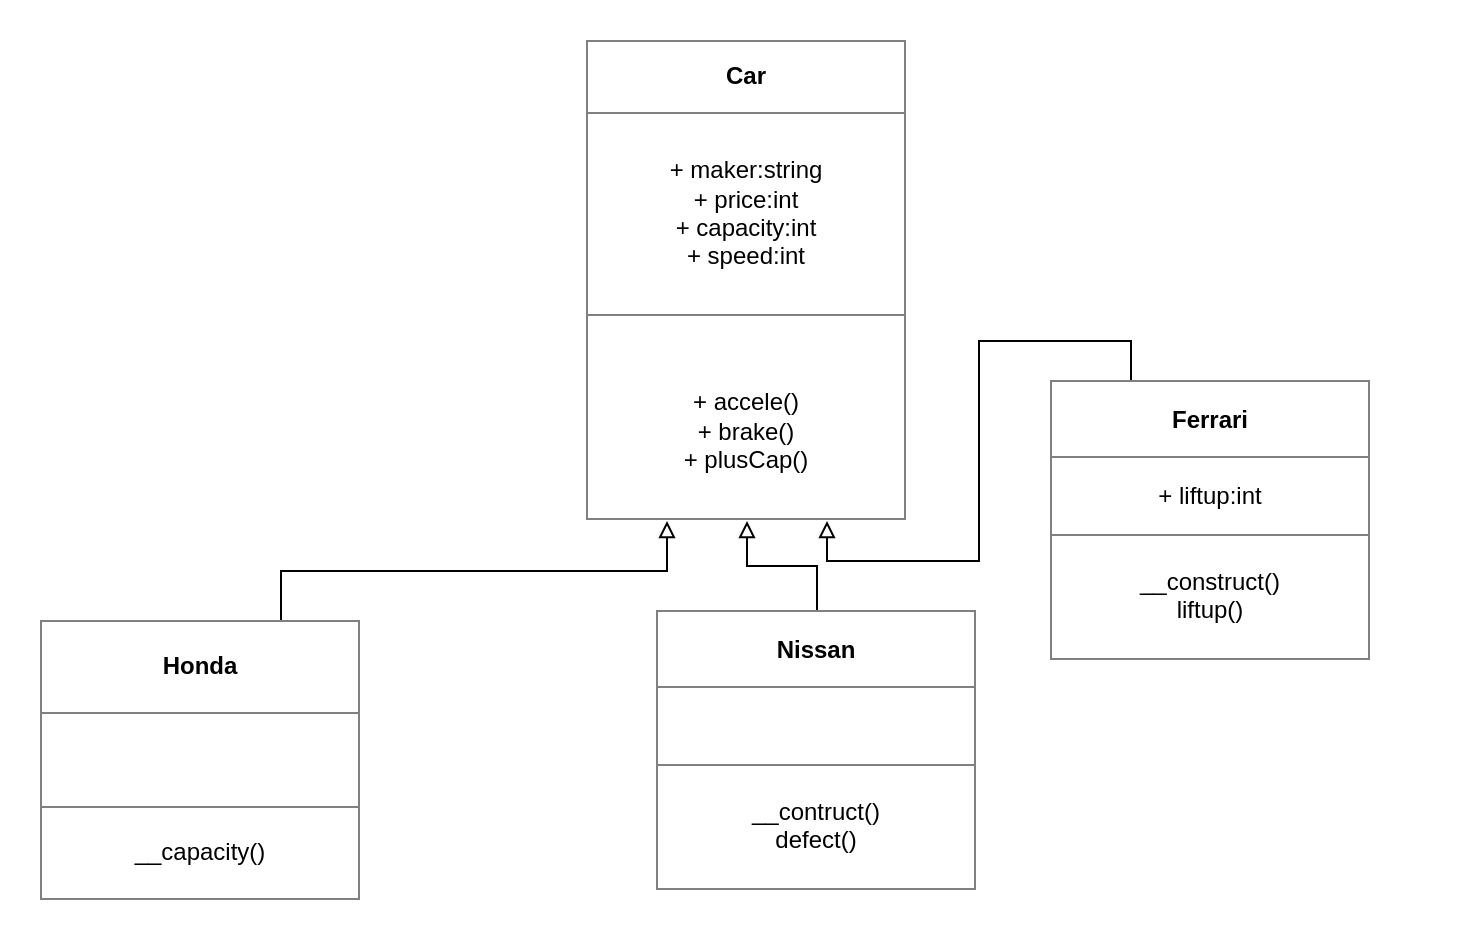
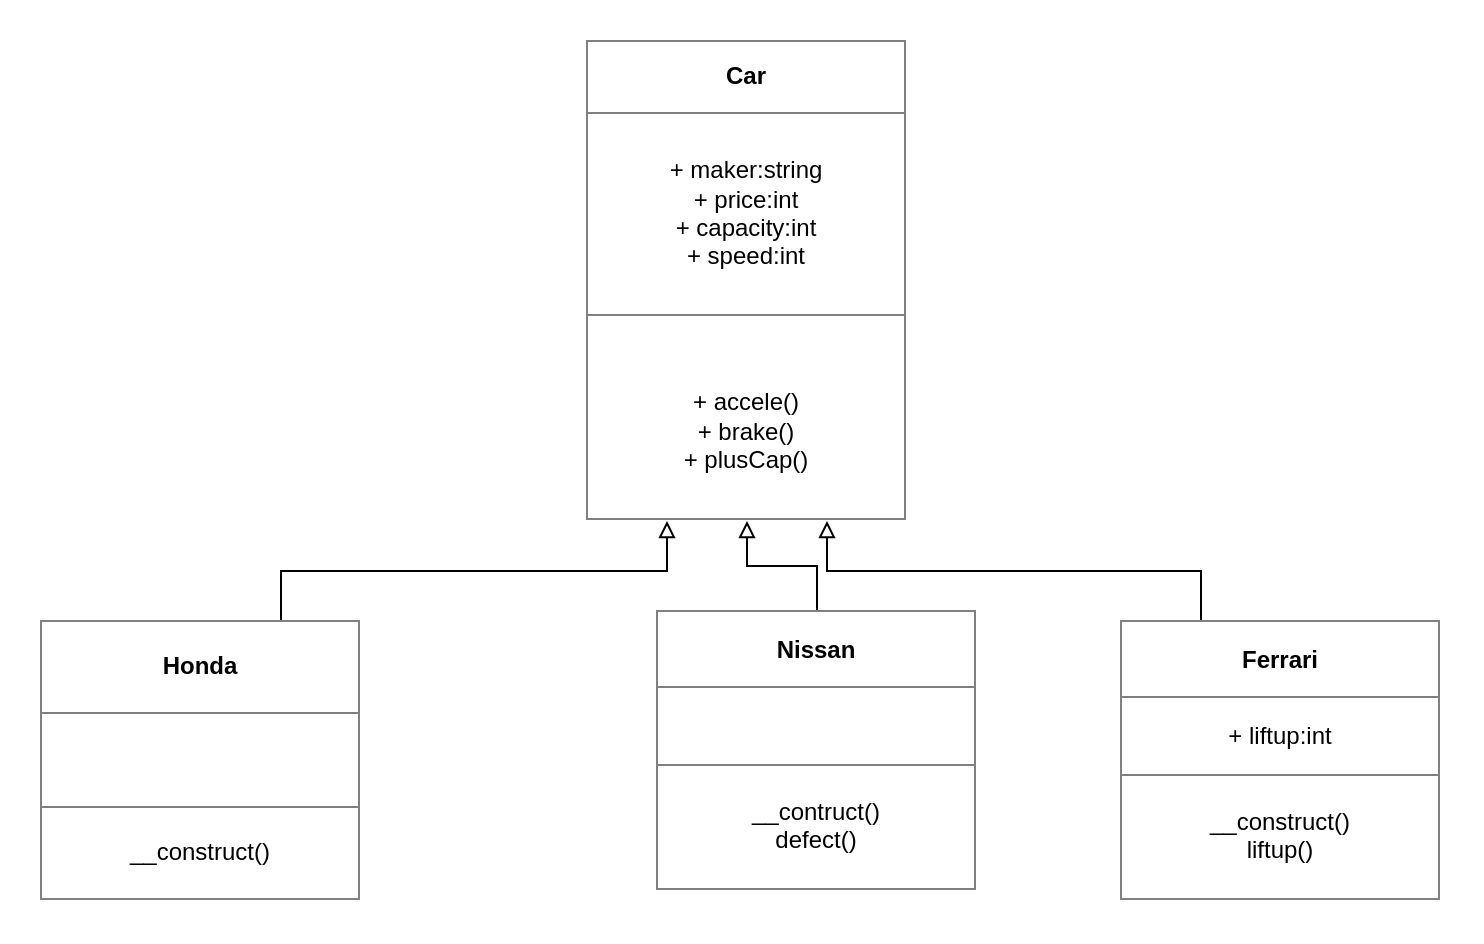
(1211, 521) -> (1281, 761)
(119, 650) -> (128, 650)
